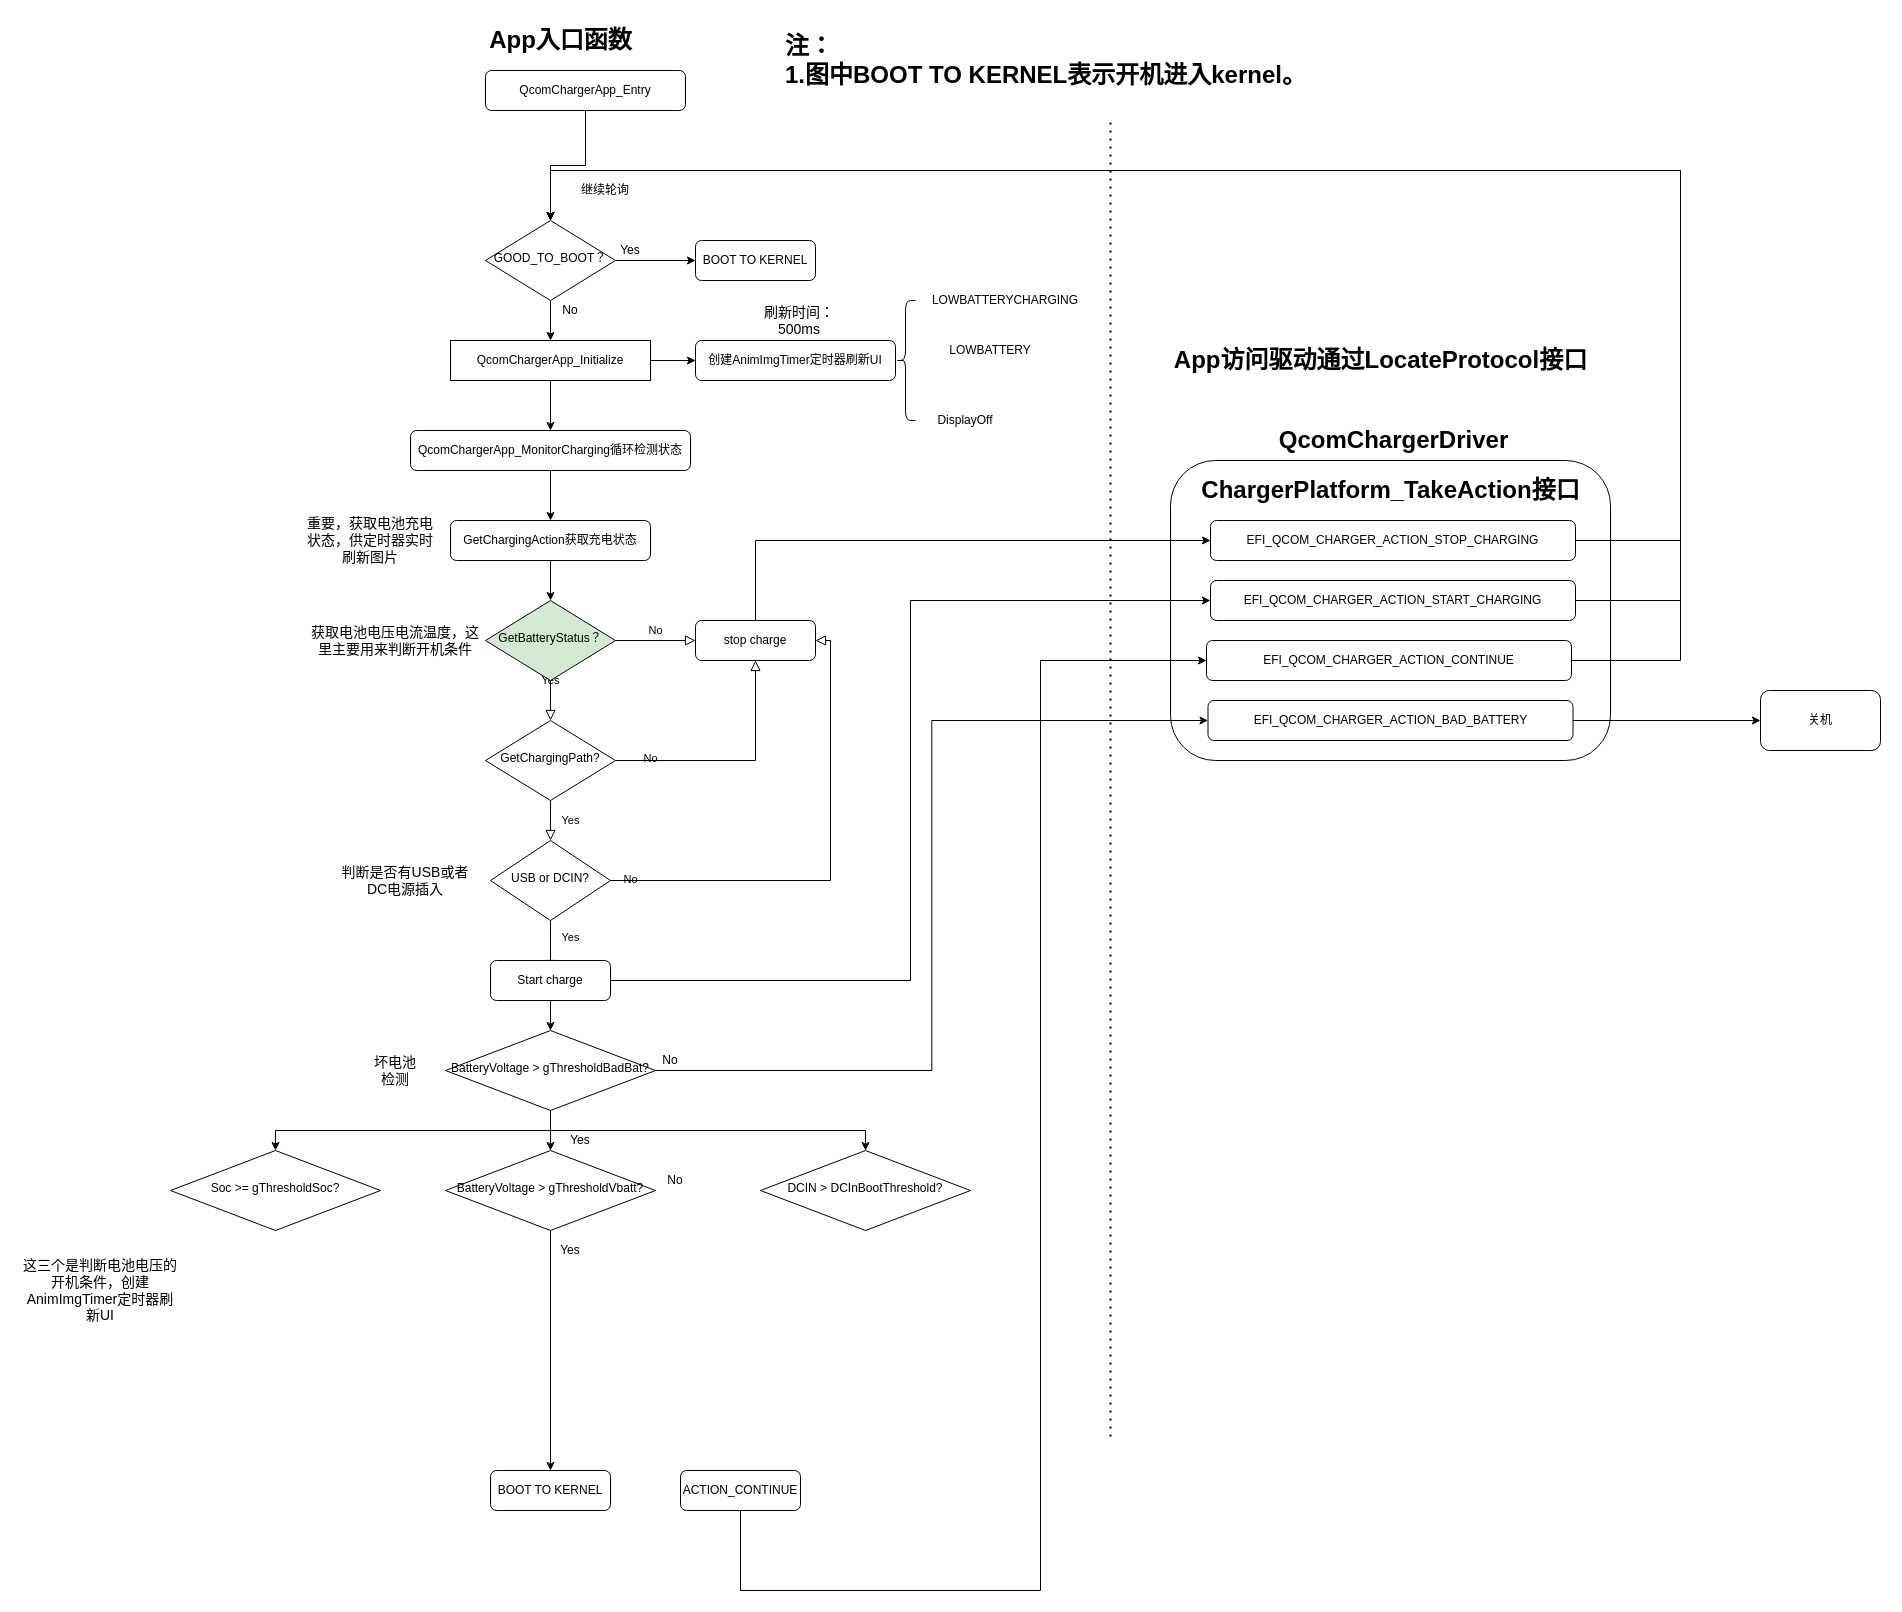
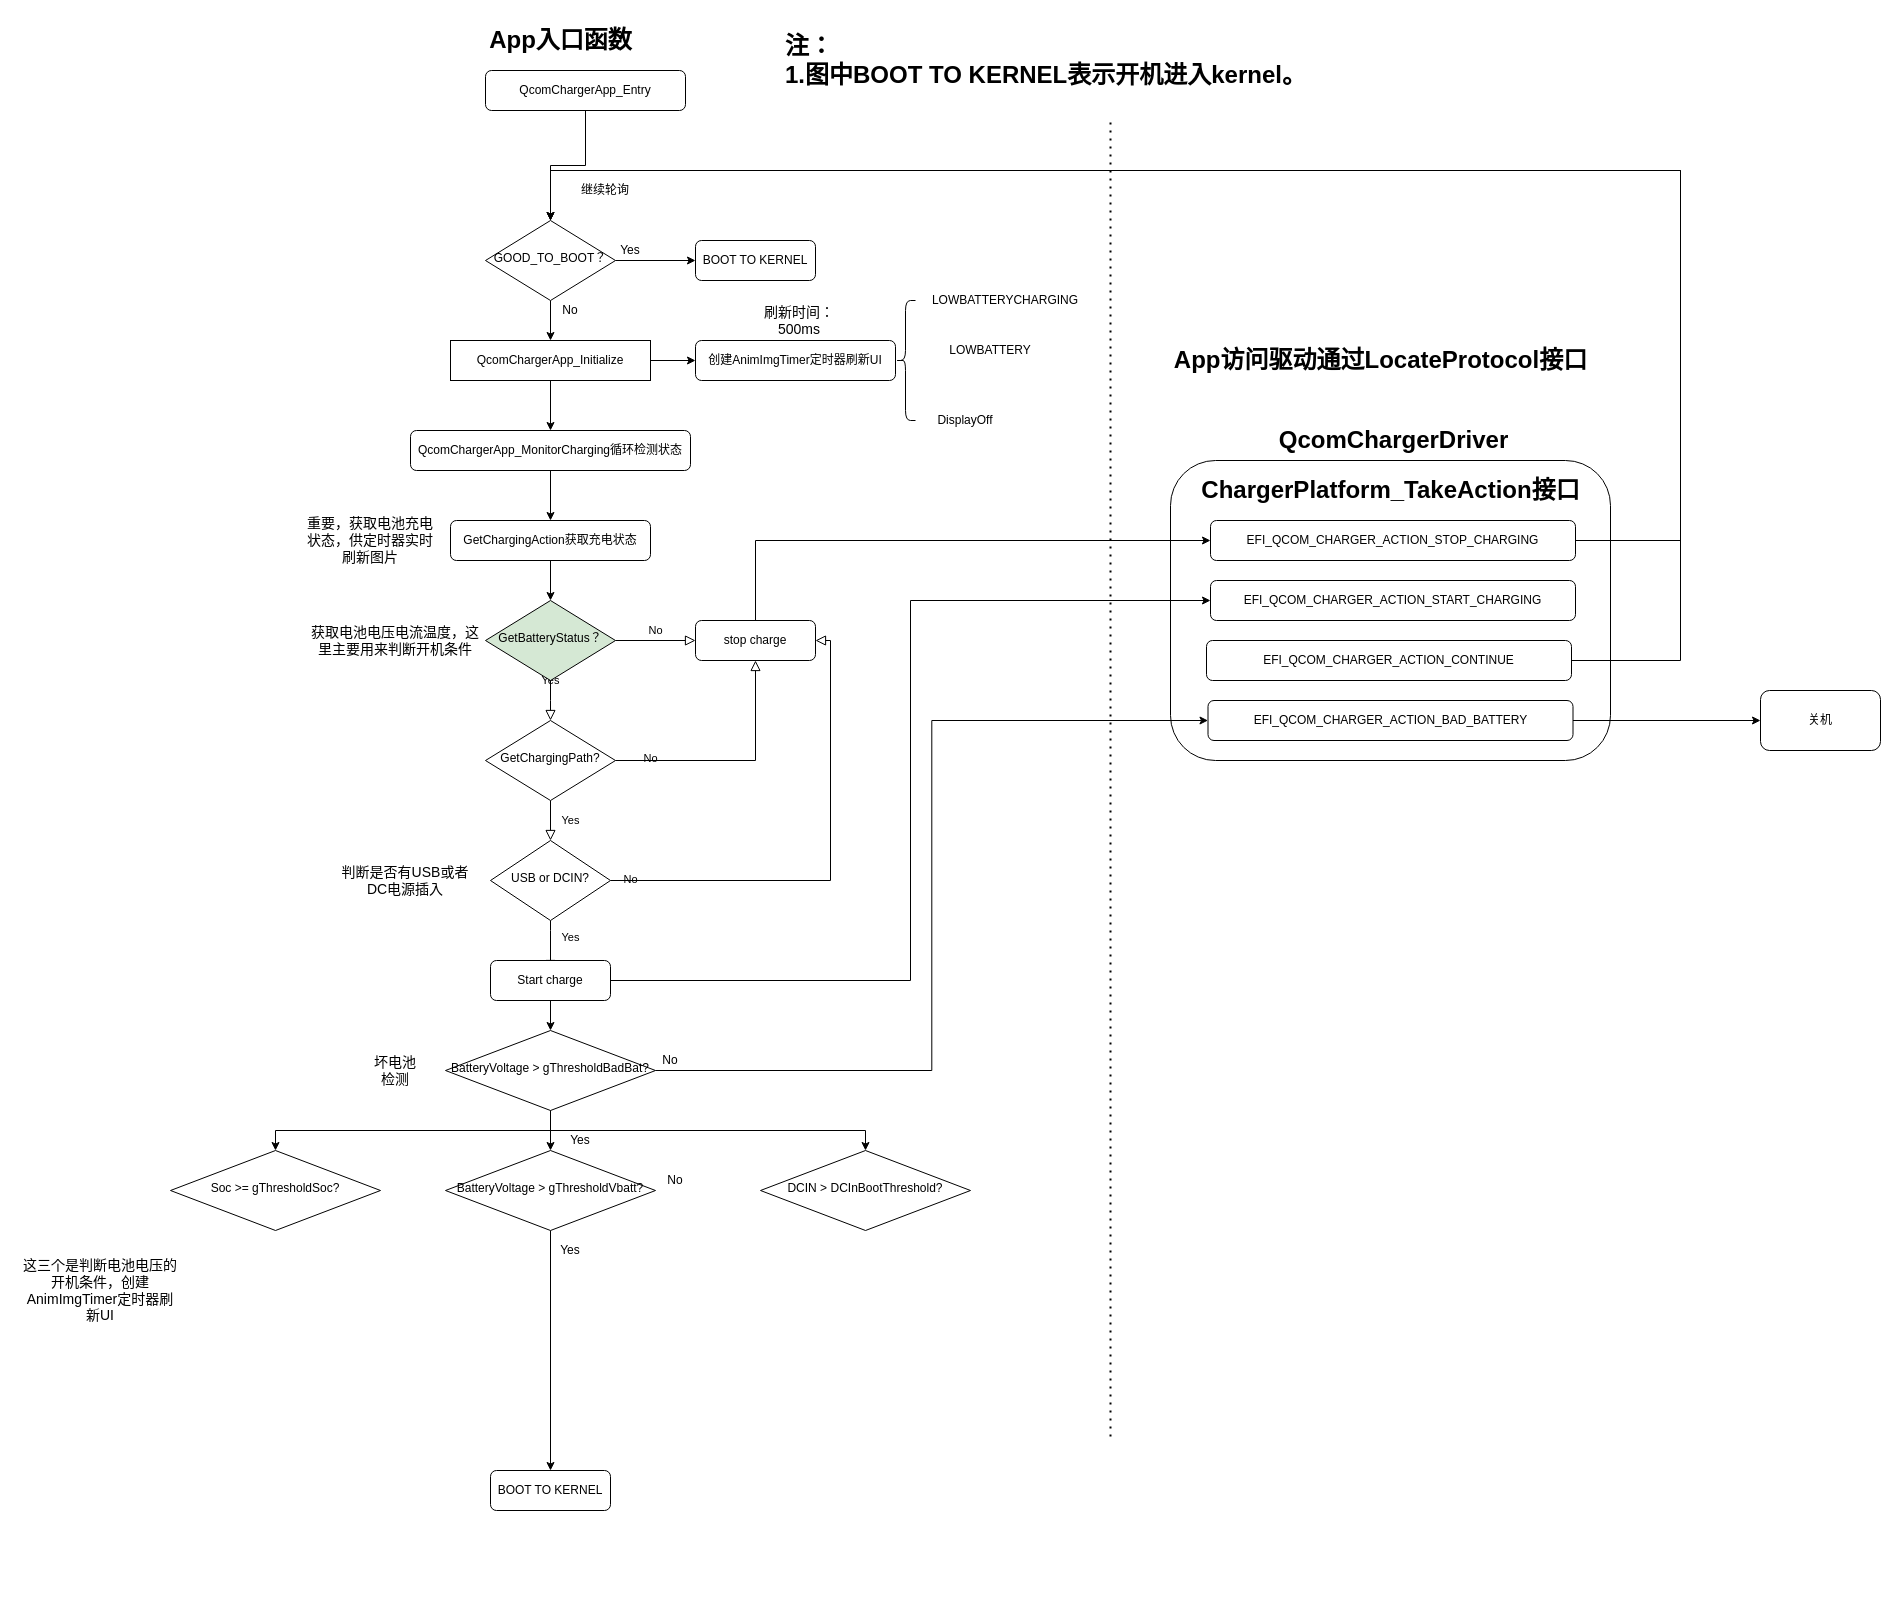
(1627, 601) -> none
(1041, 1237) -> none
(741, 1491) -> none
